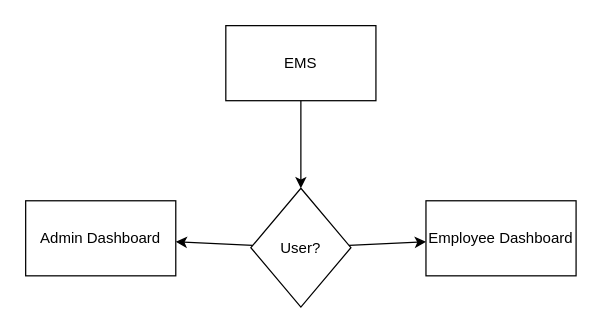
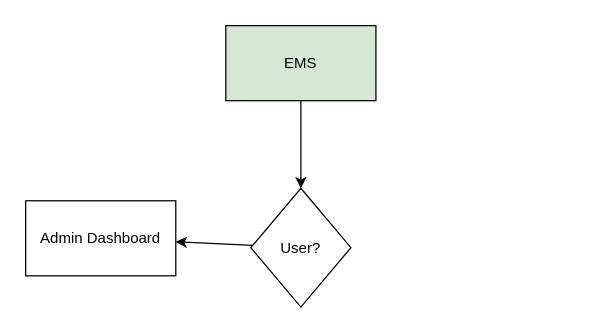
(301, 63) -> (301, 63)
(501, 238) -> none
(383, 244) -> none
